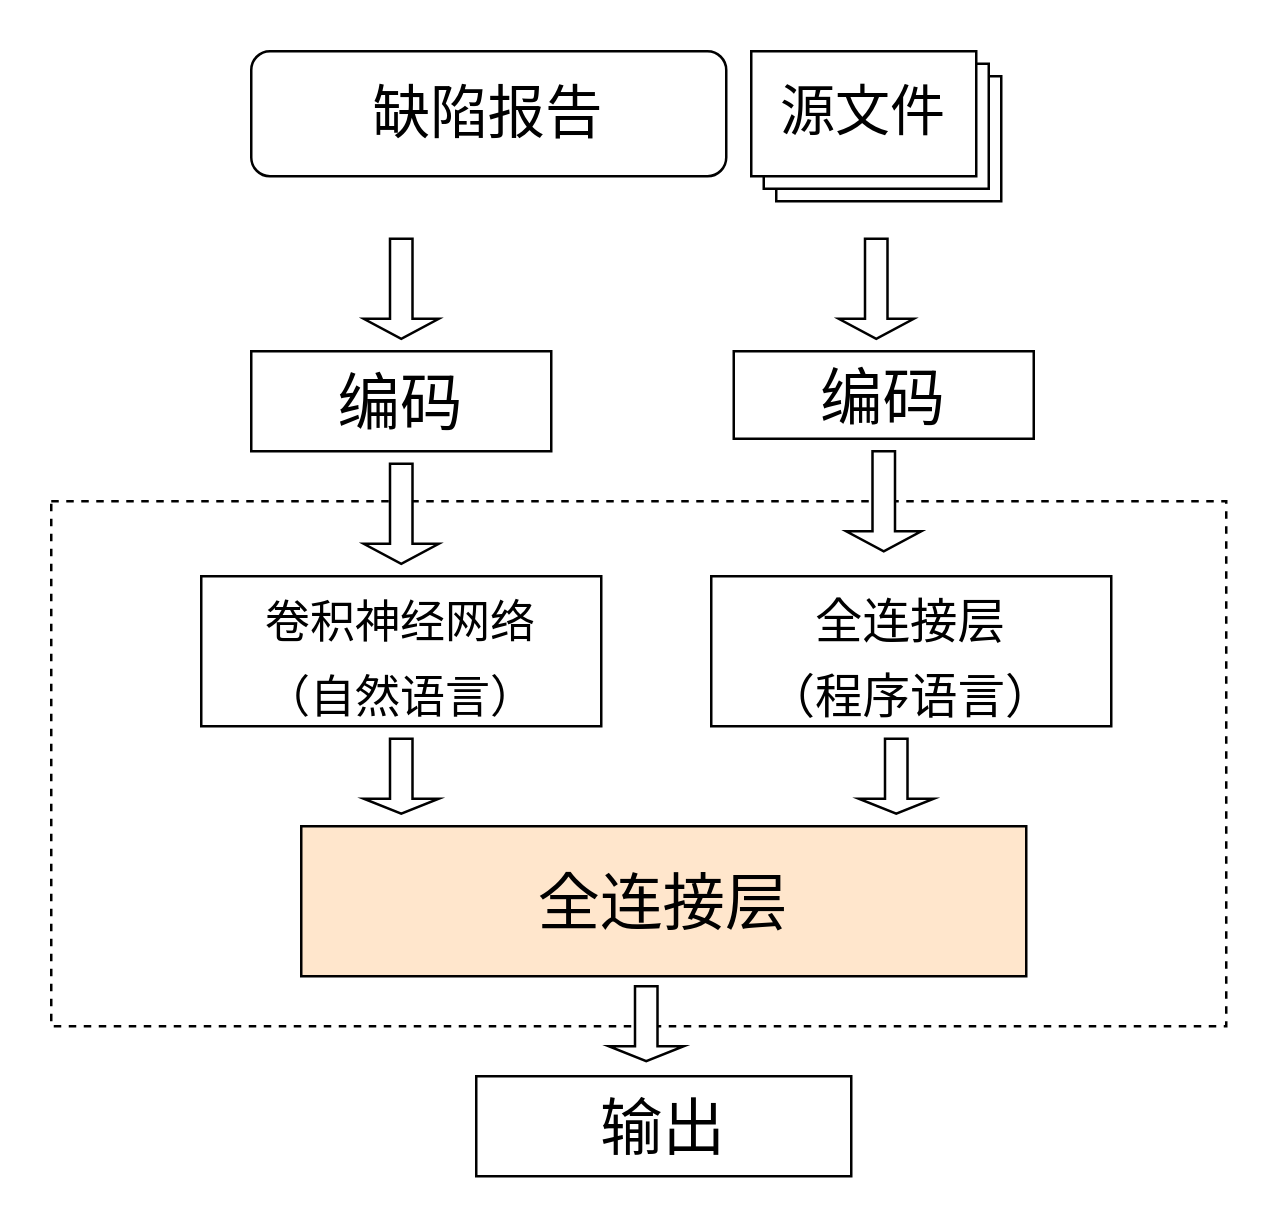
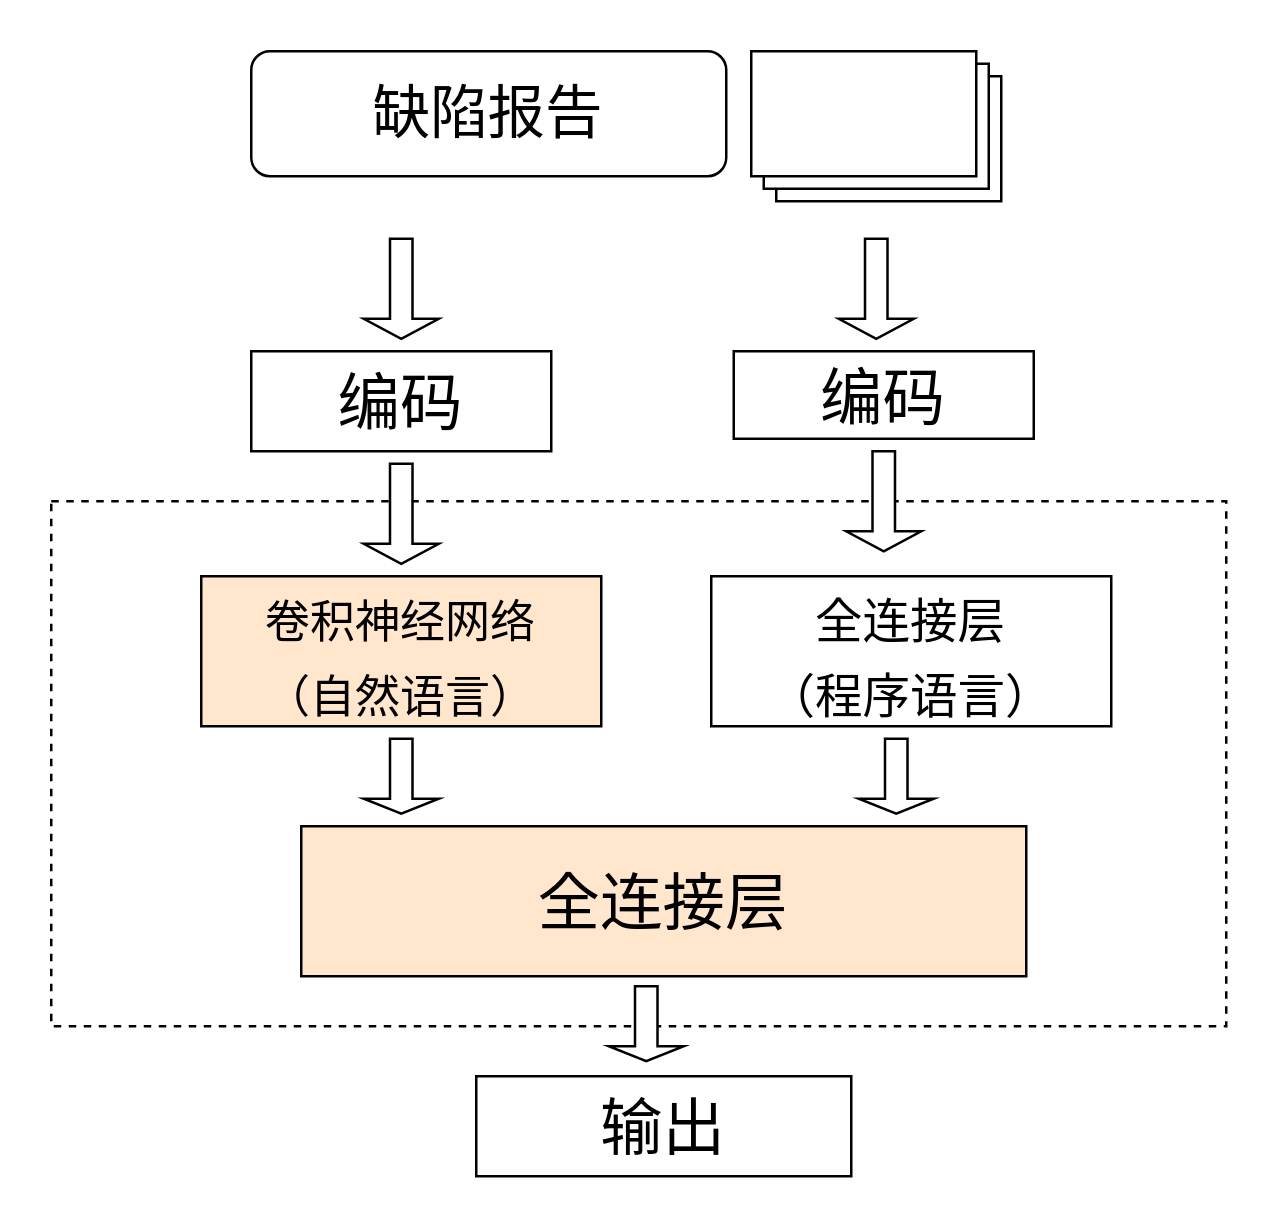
(864, 114) -> none
(401, 651) -> (401, 651)
